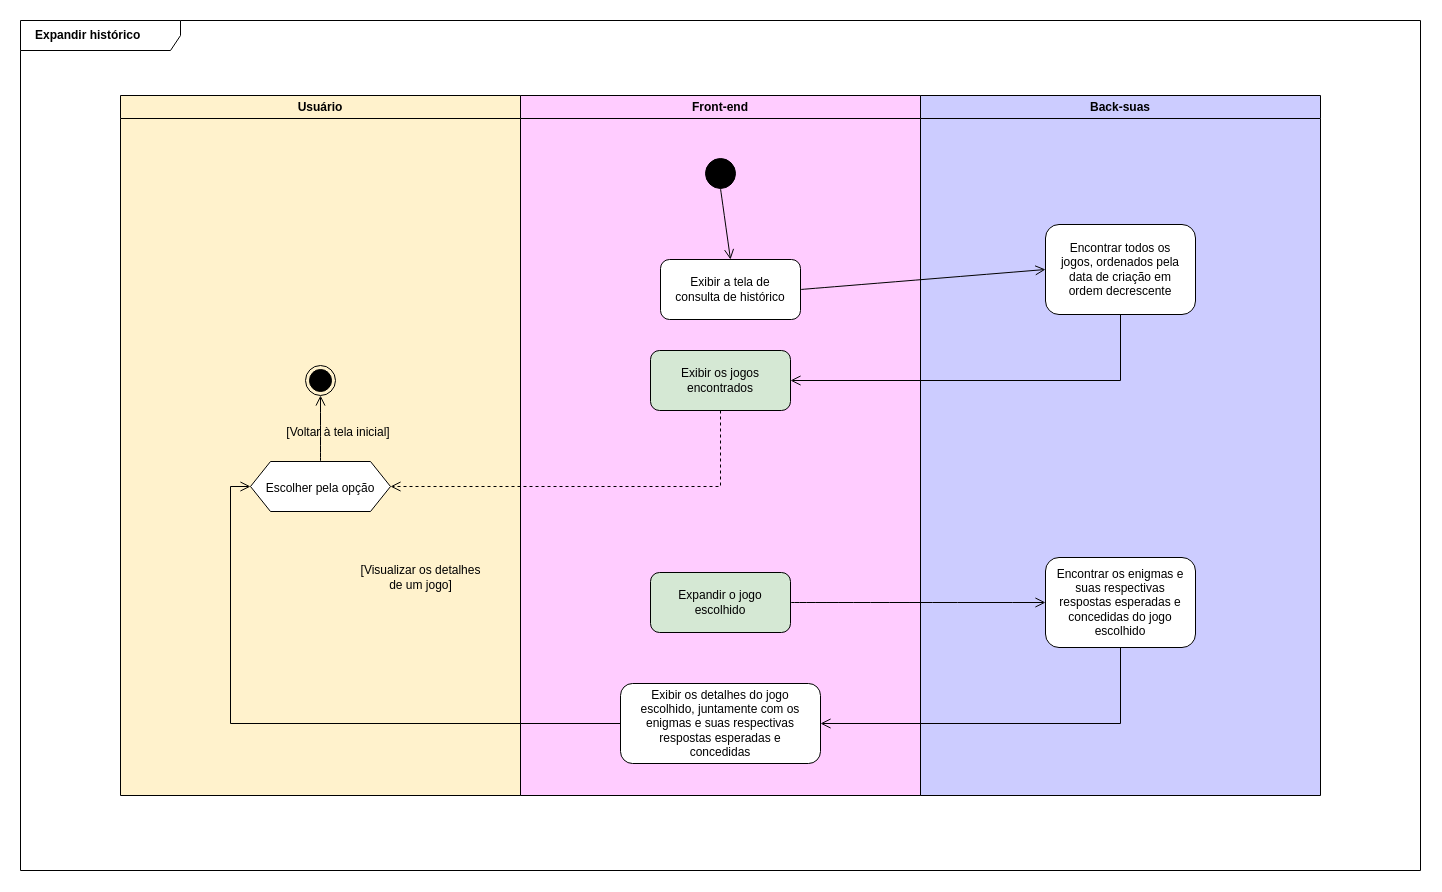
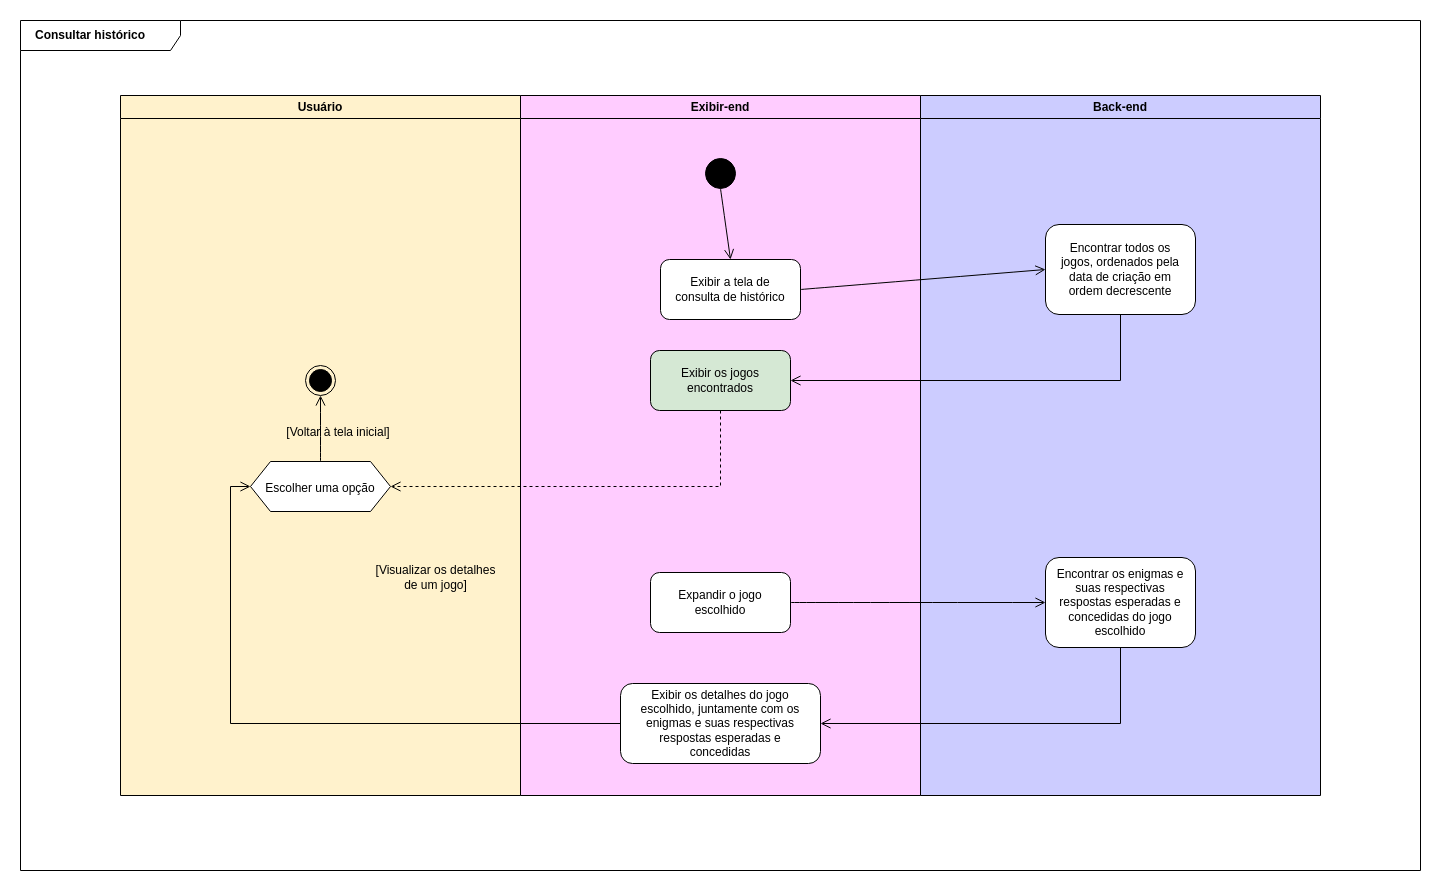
(90, 36) -> (93, 36)
(721, 108) -> (721, 108)
(1121, 108) -> (1121, 108)
(321, 487) -> (321, 487)
(421, 578) -> (436, 578)
(721, 603) -> (721, 603)
